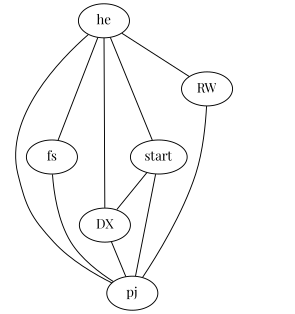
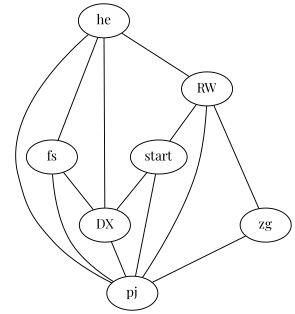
(131, 89) -> (183, 123)
none -> (78, 191)
none -> (266, 225)
